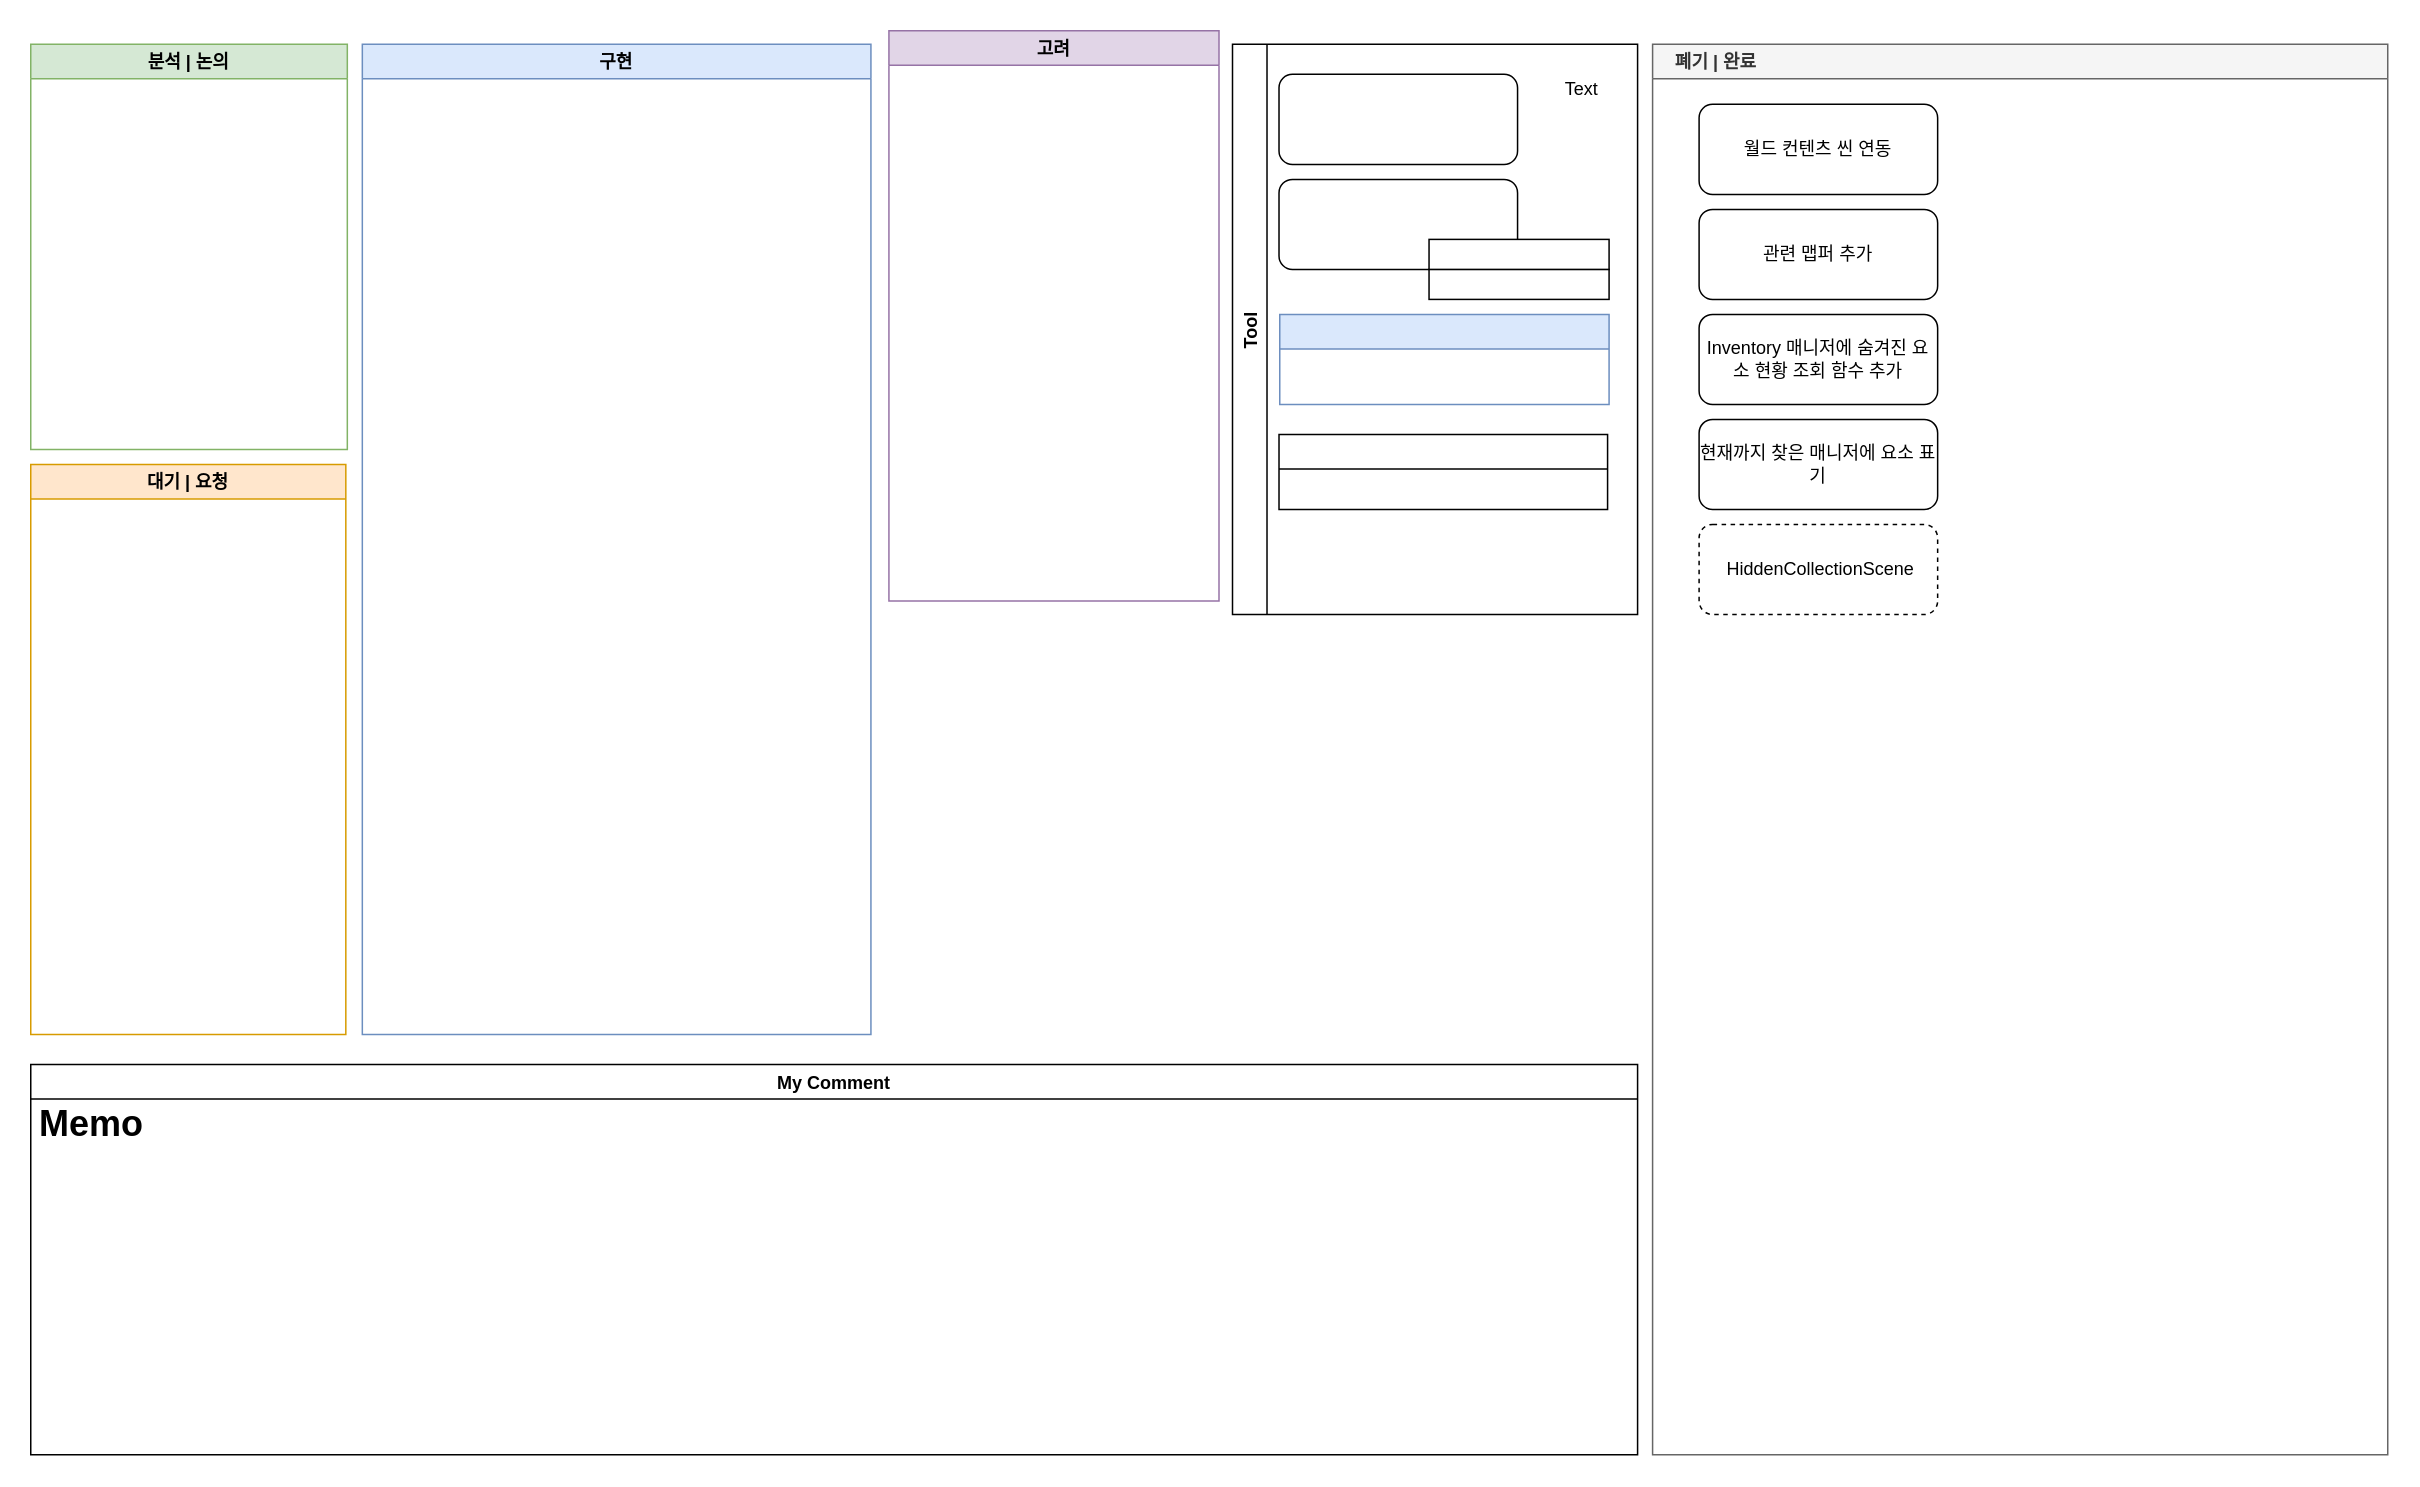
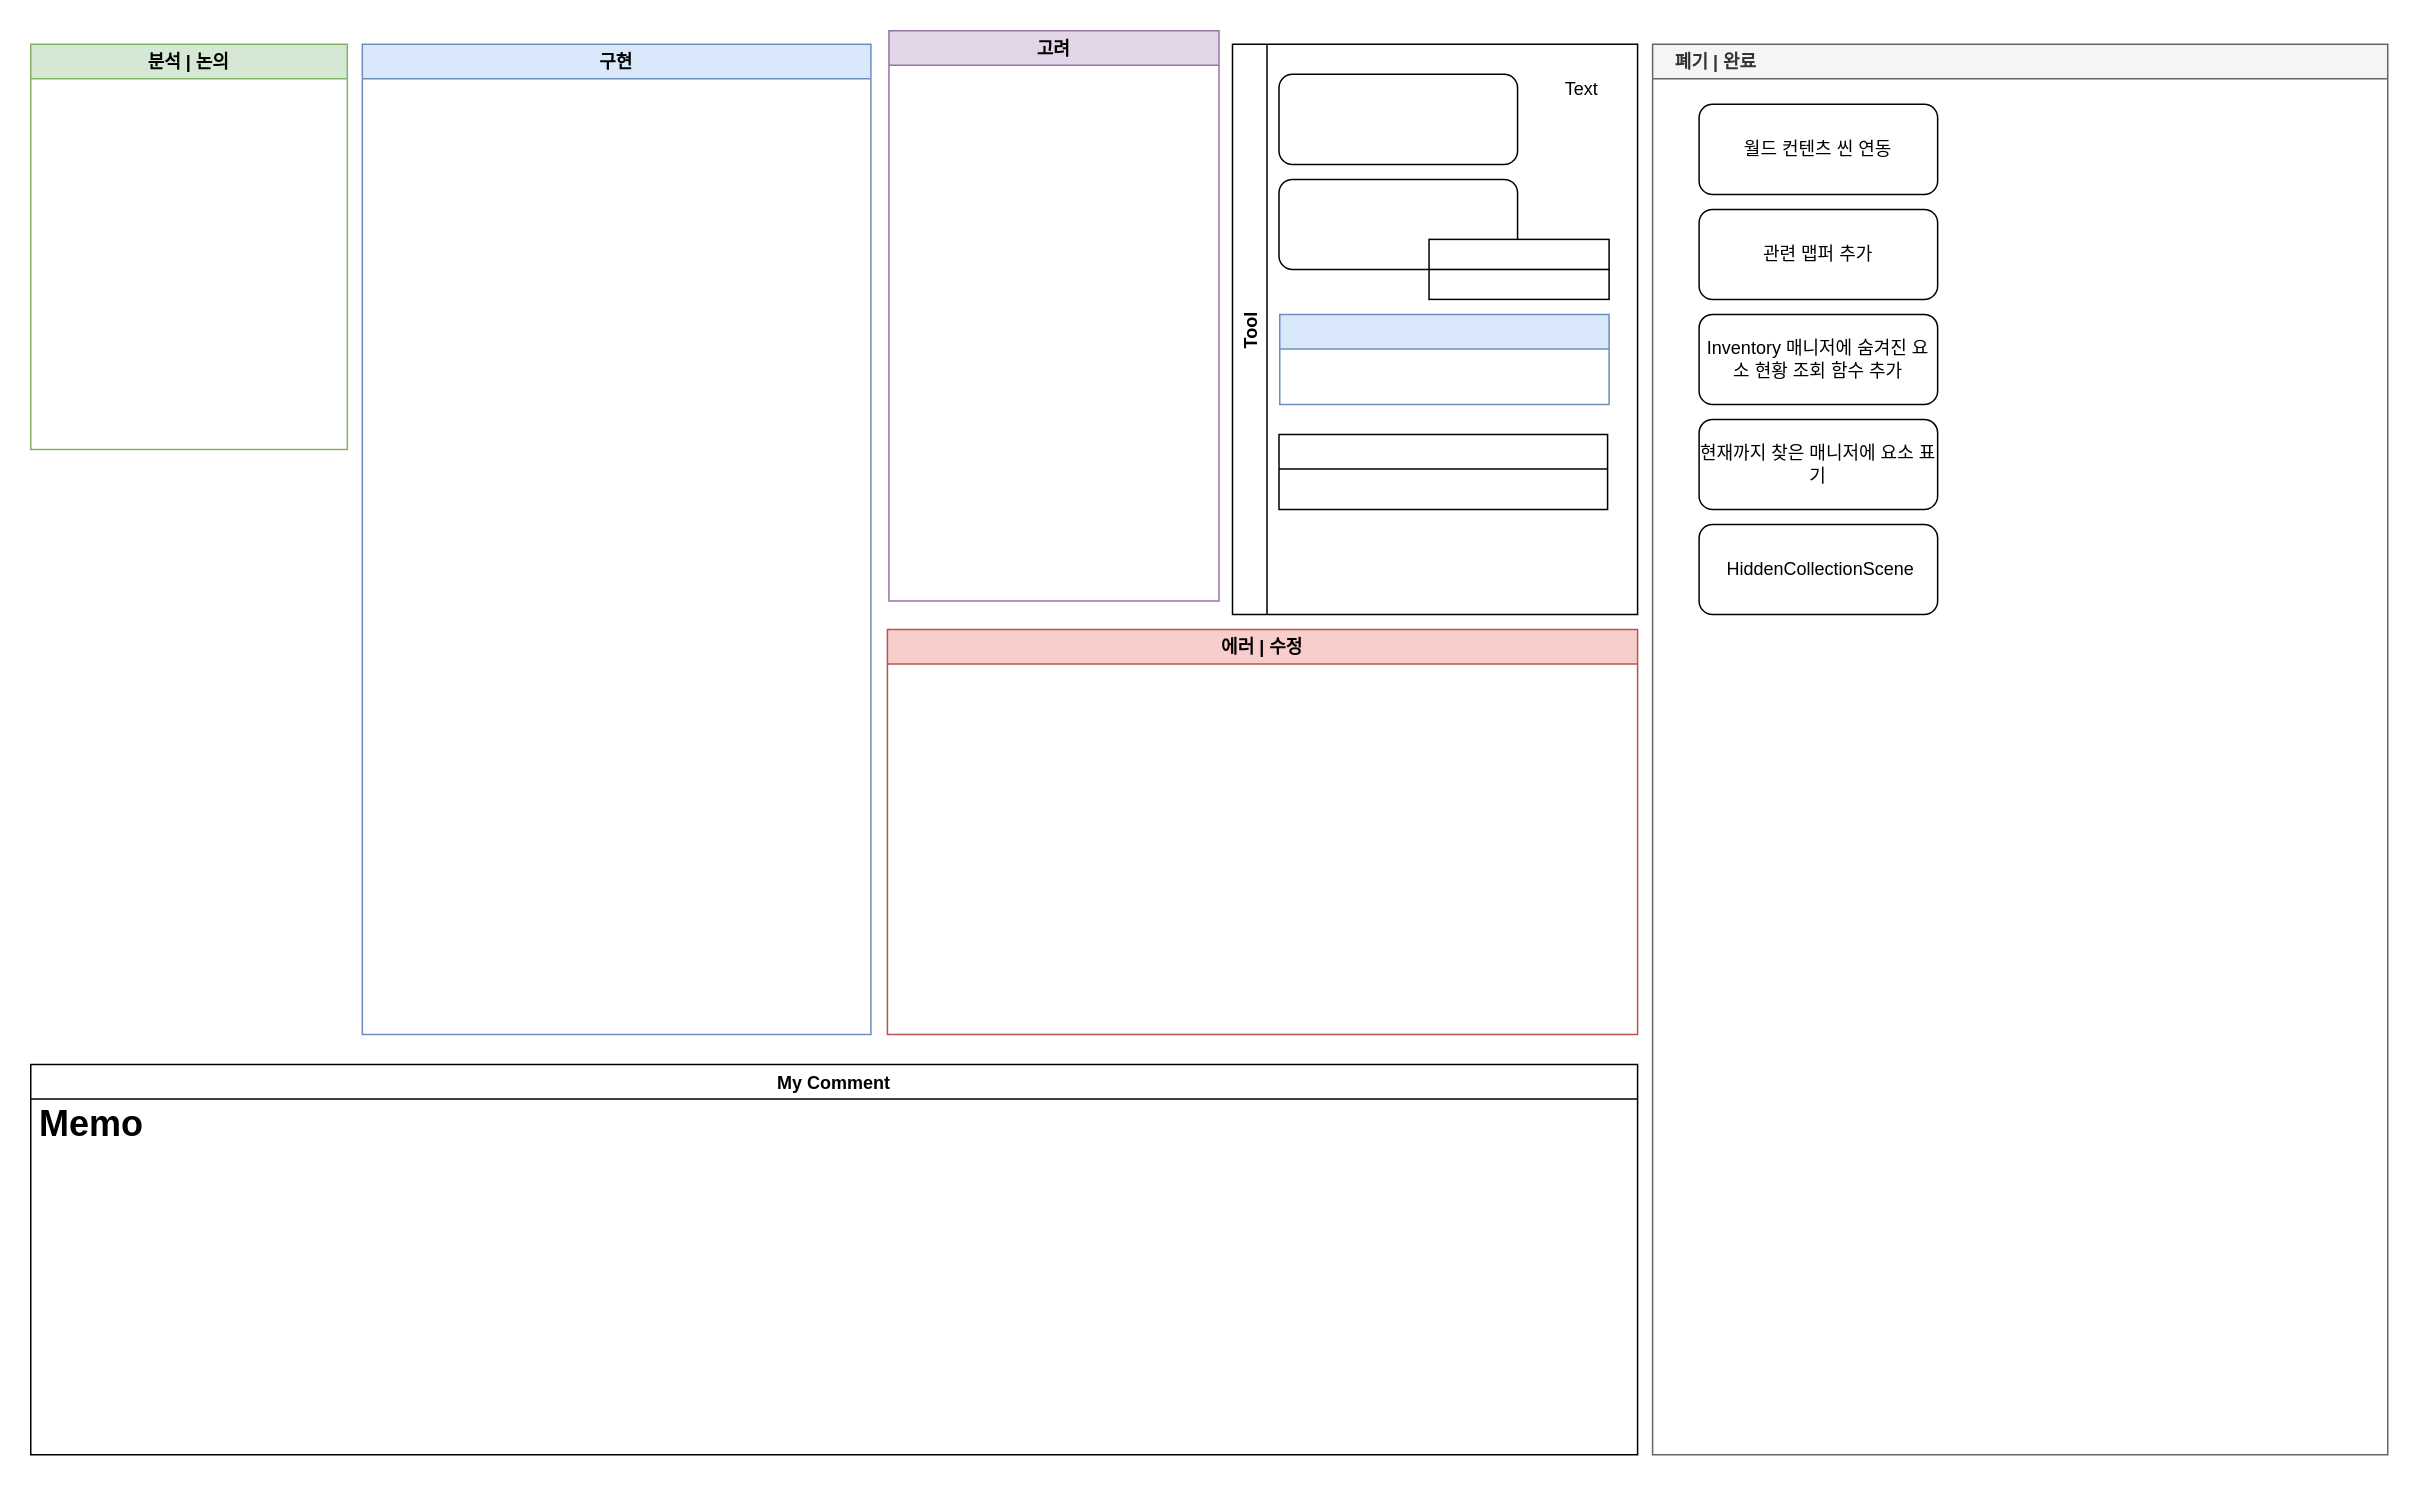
(1818, 569) -> (1818, 569)
(188, 749) -> none
none -> (1262, 832)
